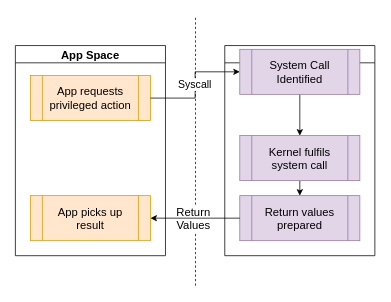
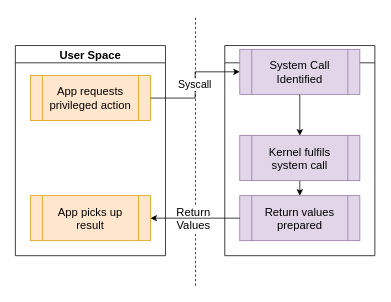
(90, 54) -> (90, 54)
